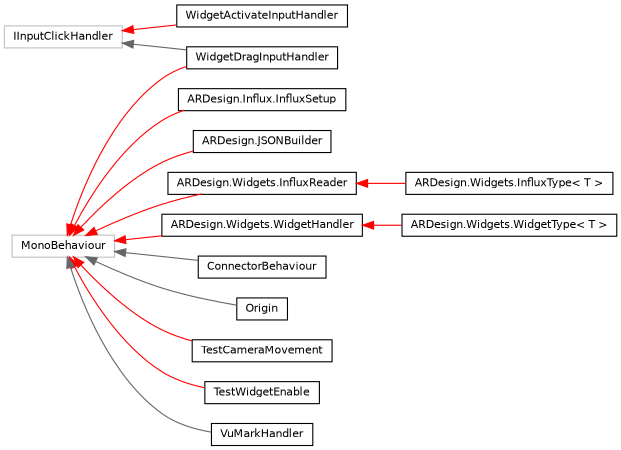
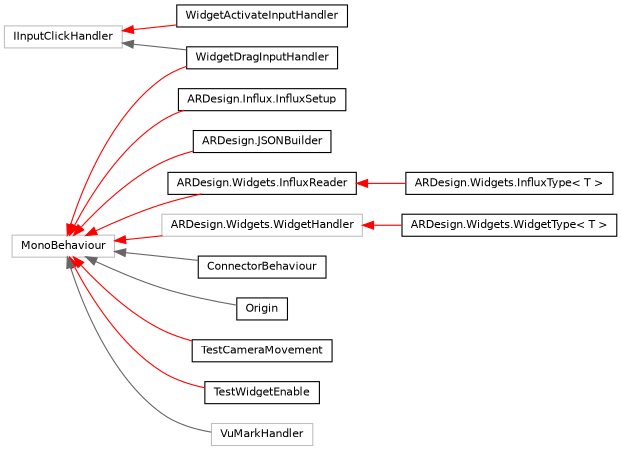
(262, 225) -> (262, 225)
(262, 434) -> (262, 434)
